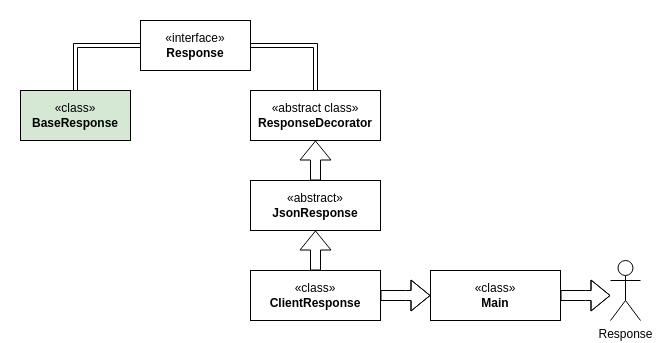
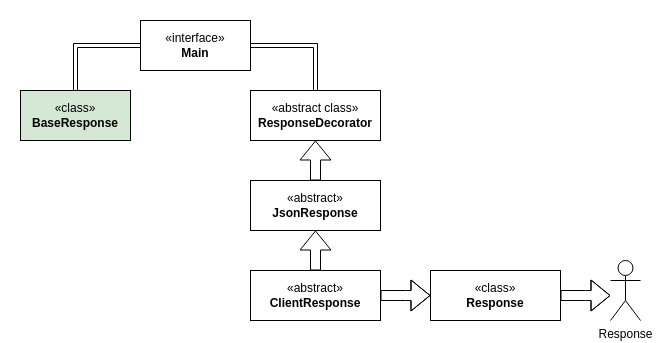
(196, 46) -> (196, 46)
(316, 296) -> (316, 296)
(496, 296) -> (496, 296)
